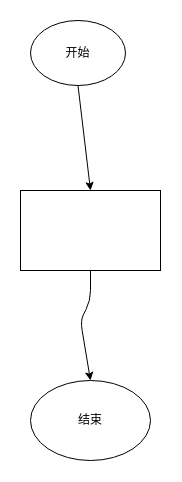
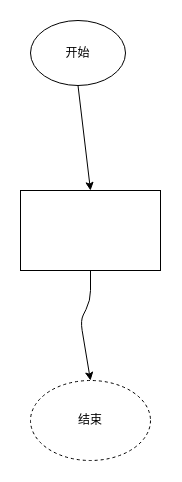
(91, 421) -> (91, 421)
